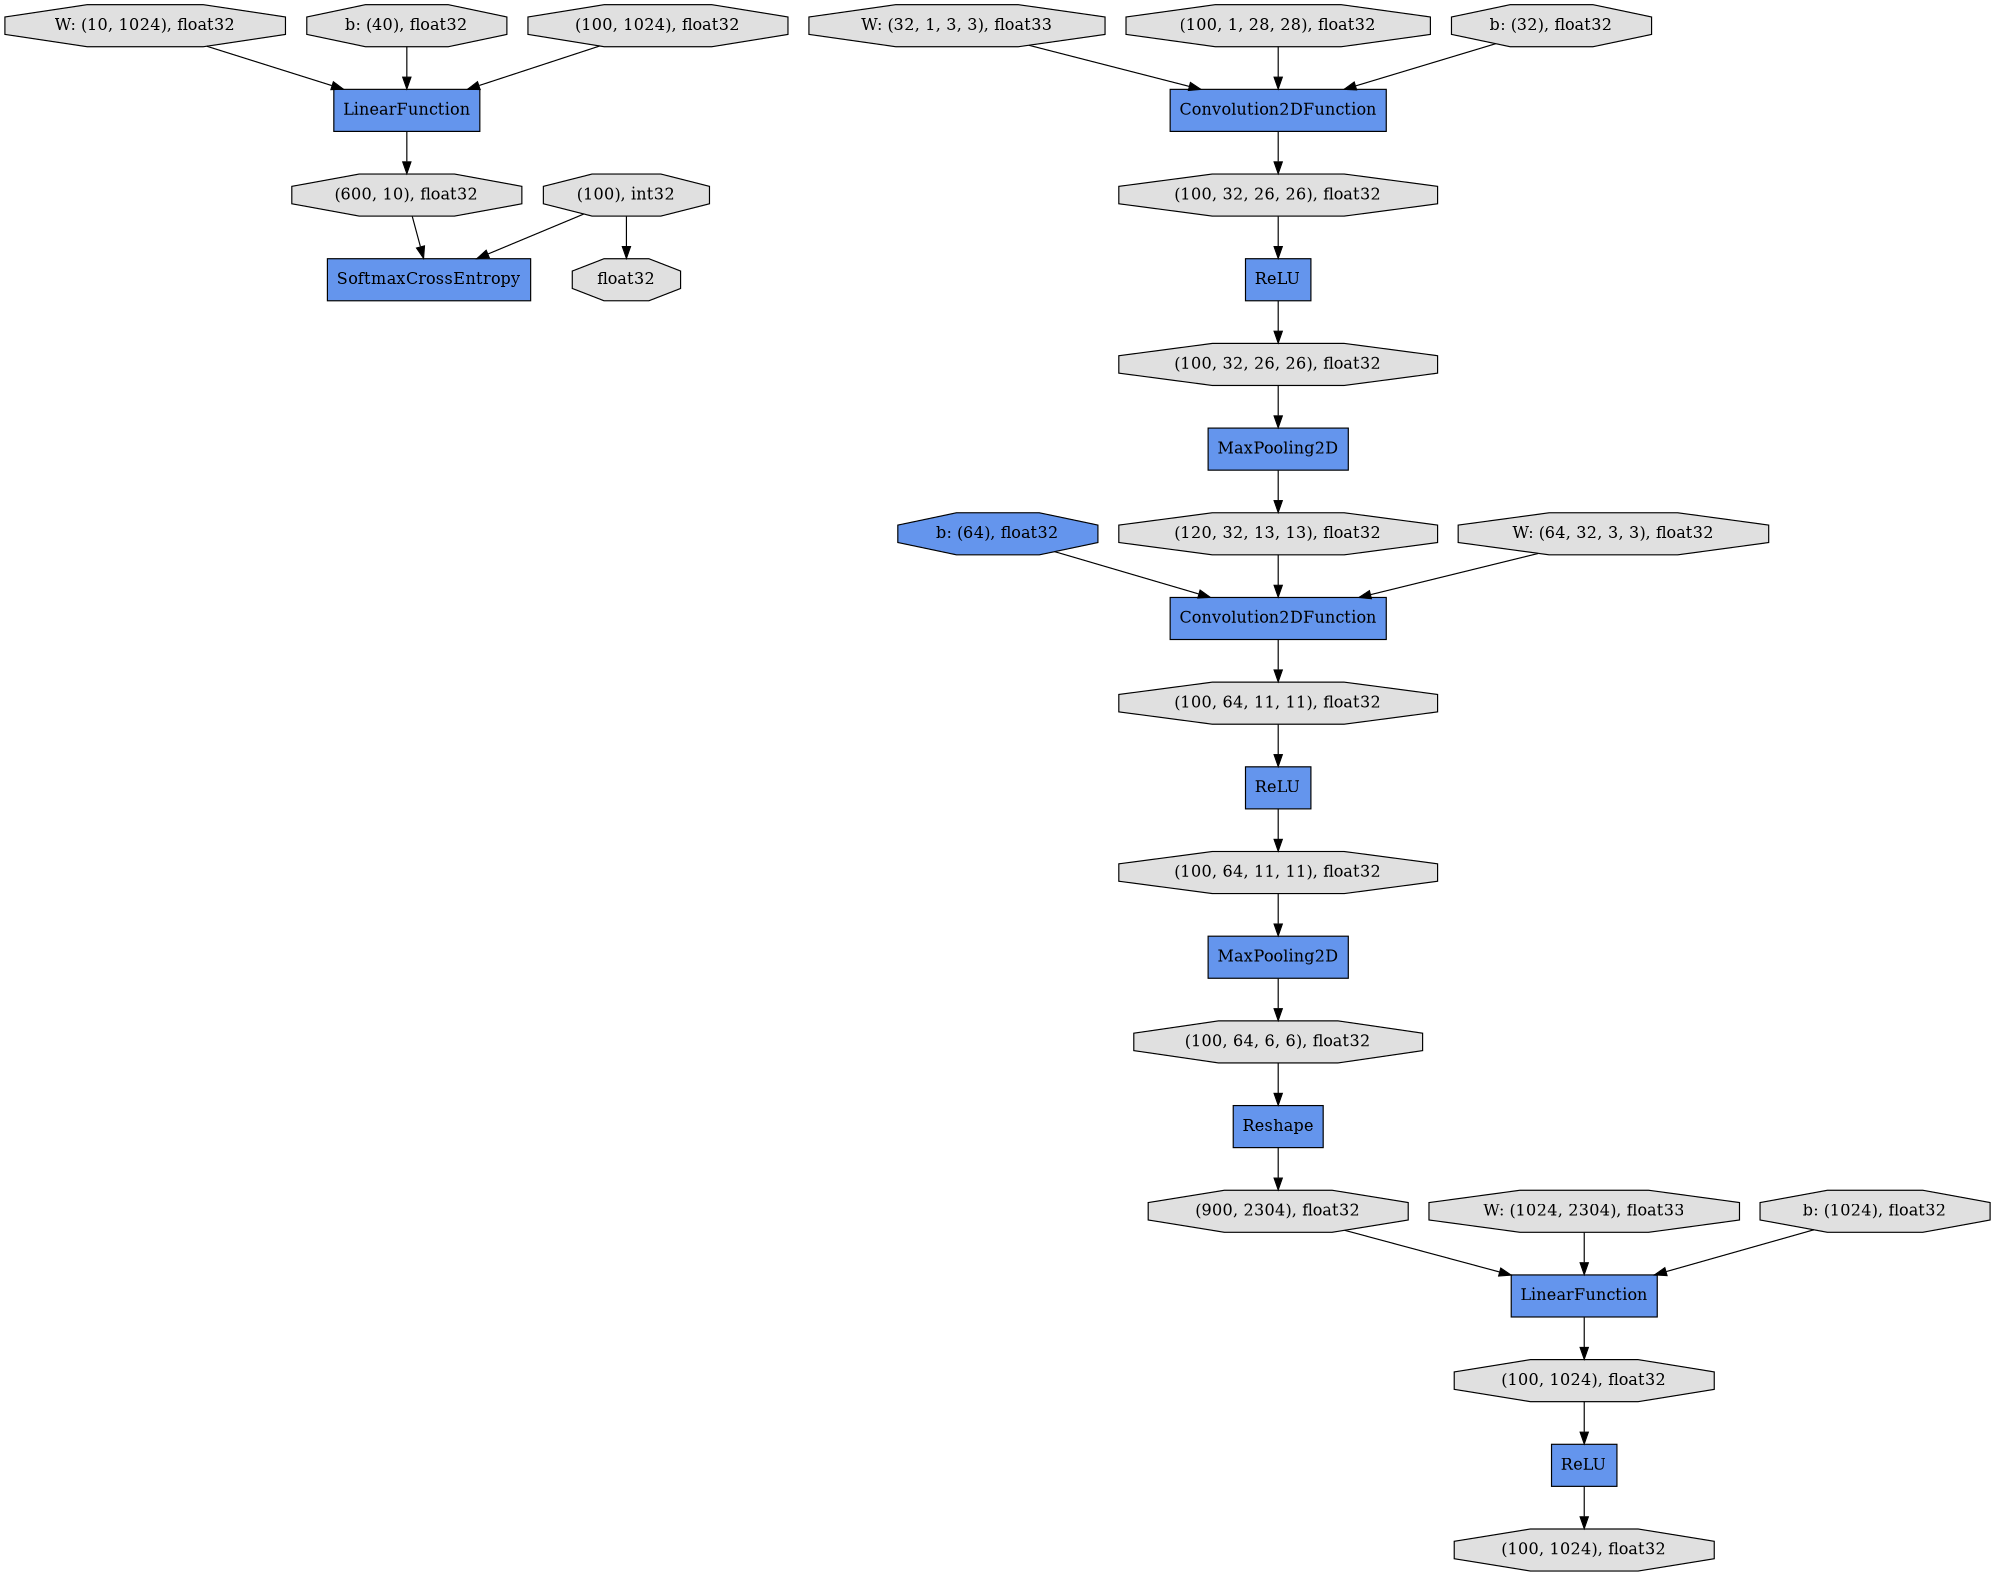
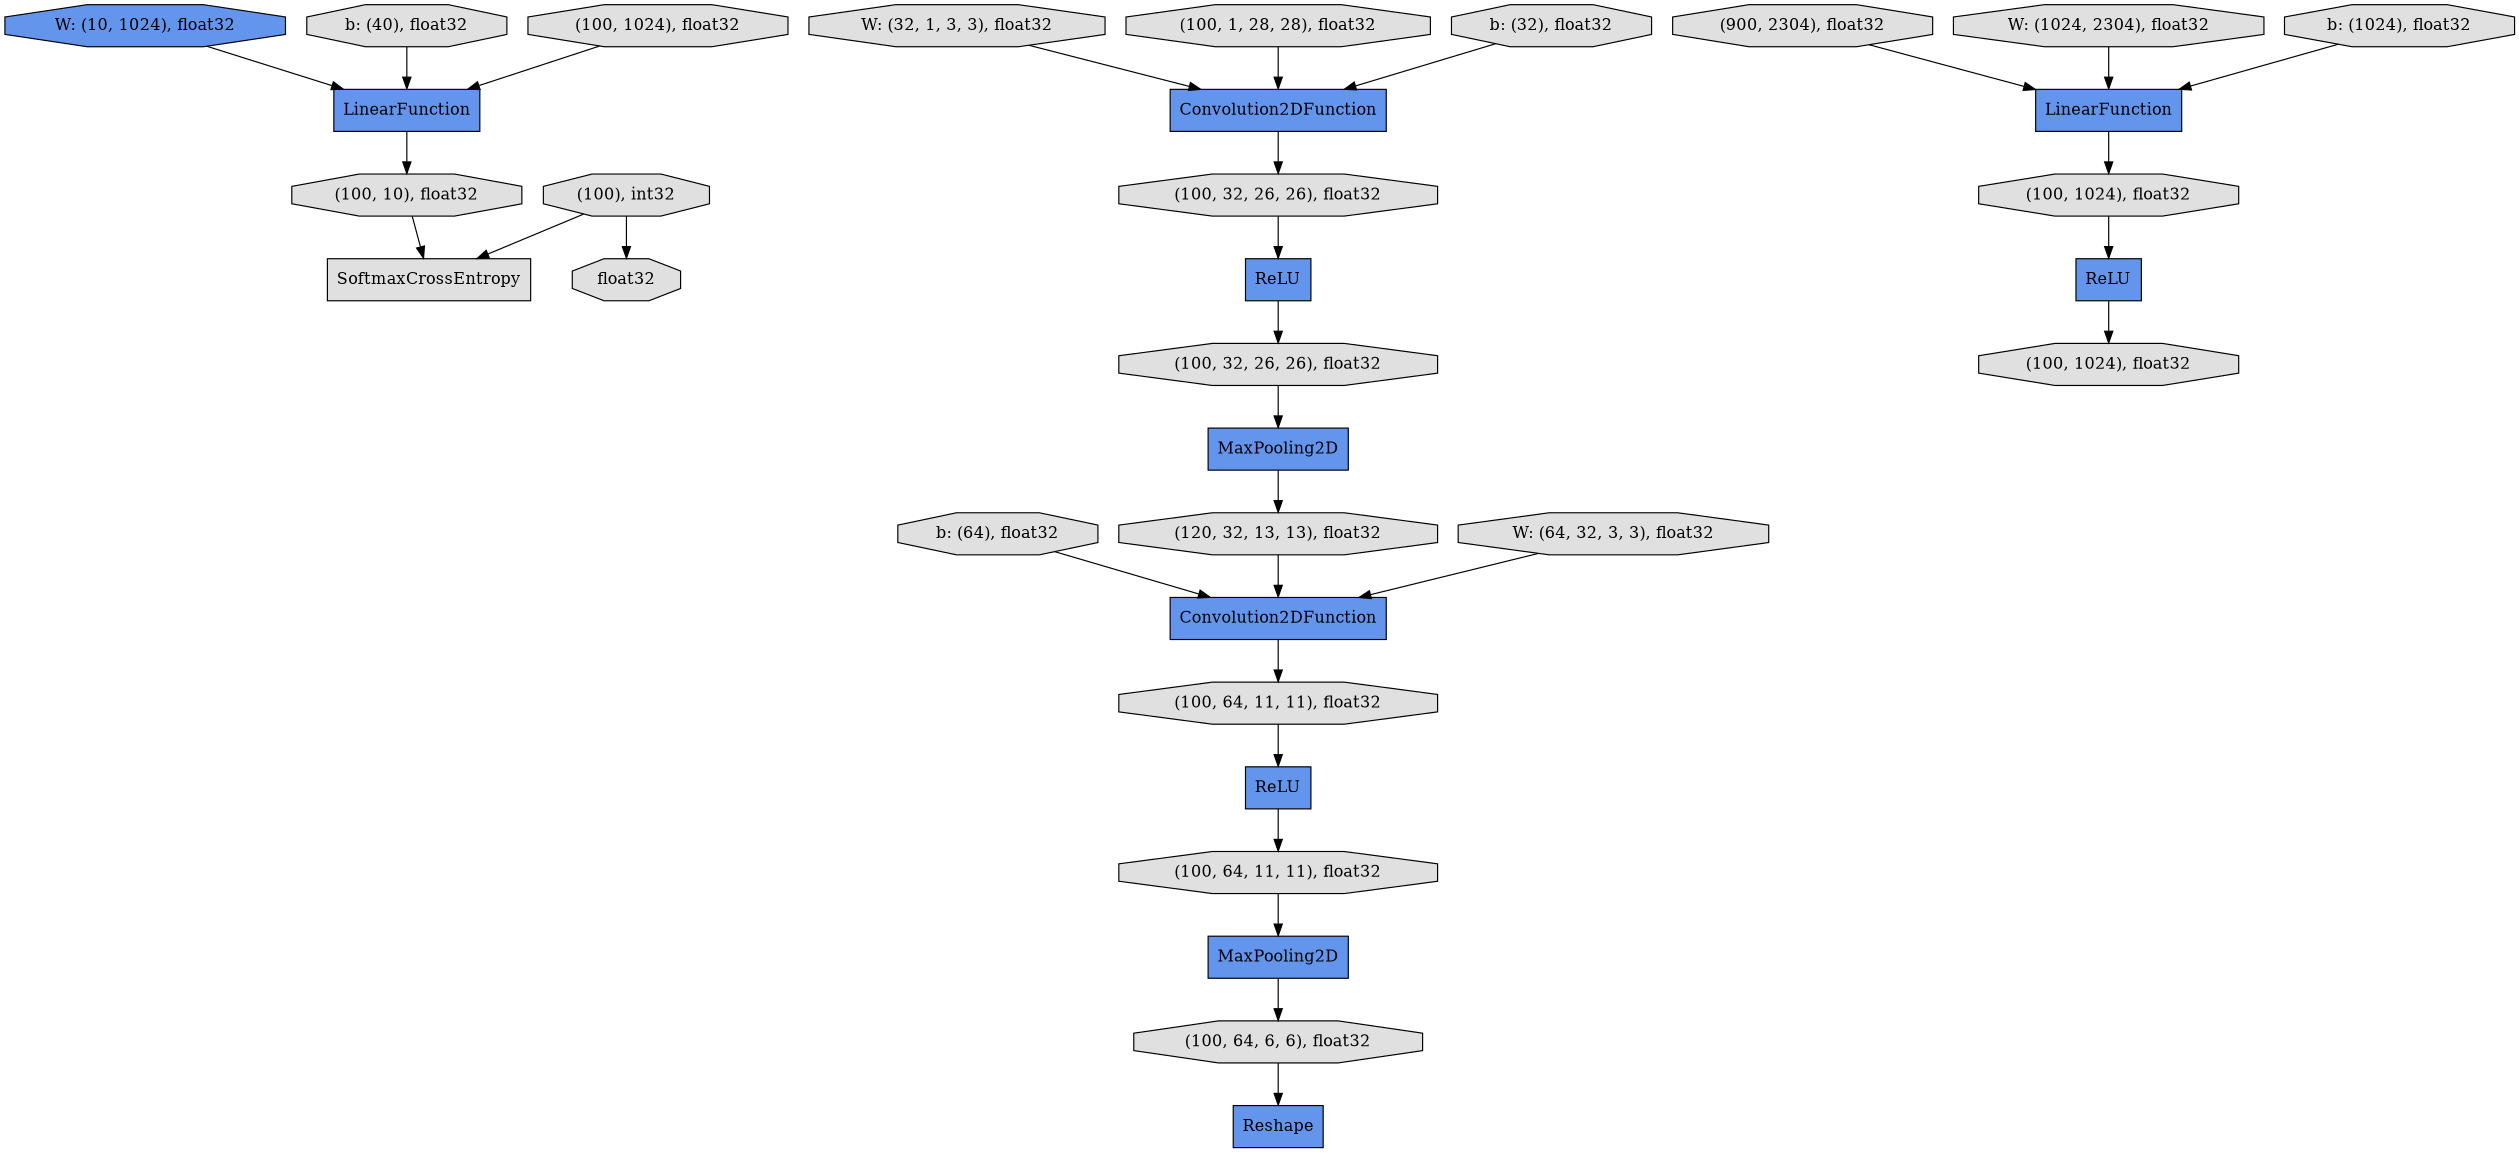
(145, 26) -> (145, 26)
(957, 26) -> (957, 26)
(407, 195) -> (407, 195)
(429, 280) -> (429, 280)
(998, 534) -> (998, 534)
(1278, 1163) -> none
(1584, 1211) -> (2109, 26)
